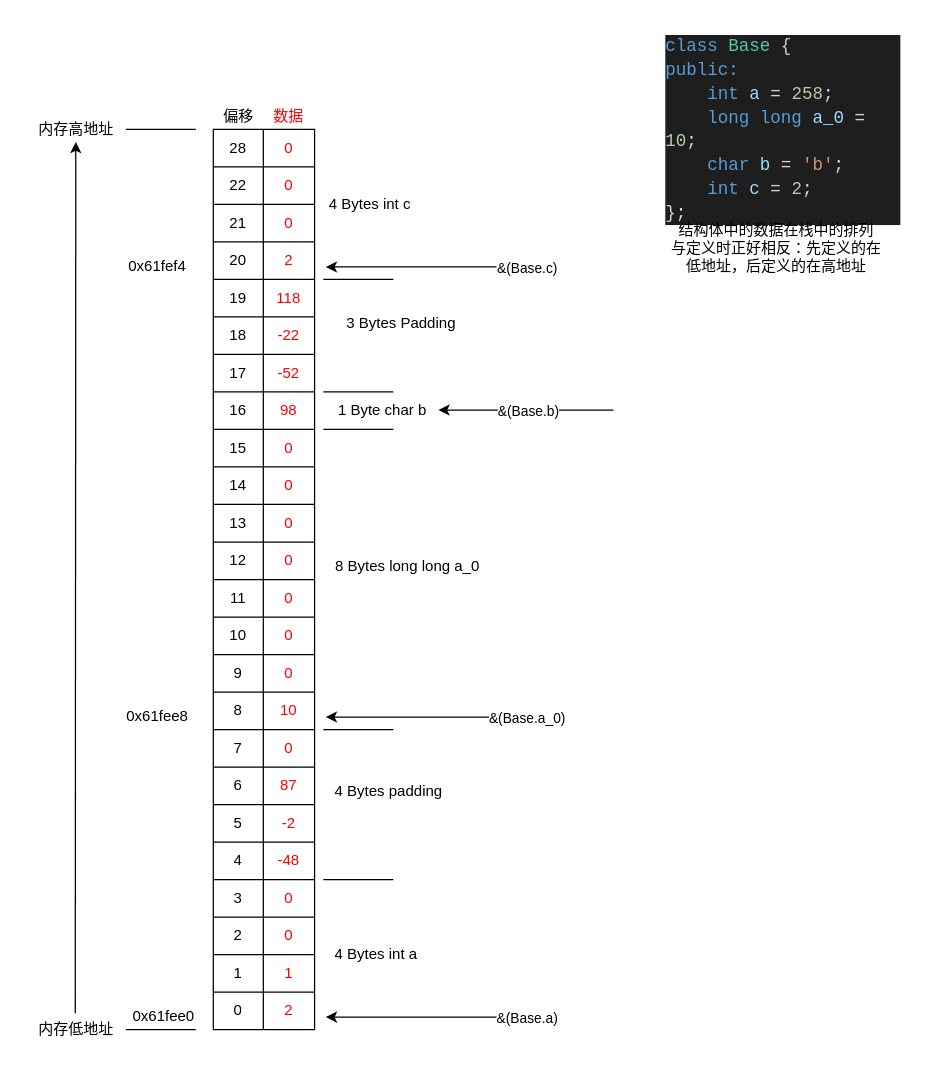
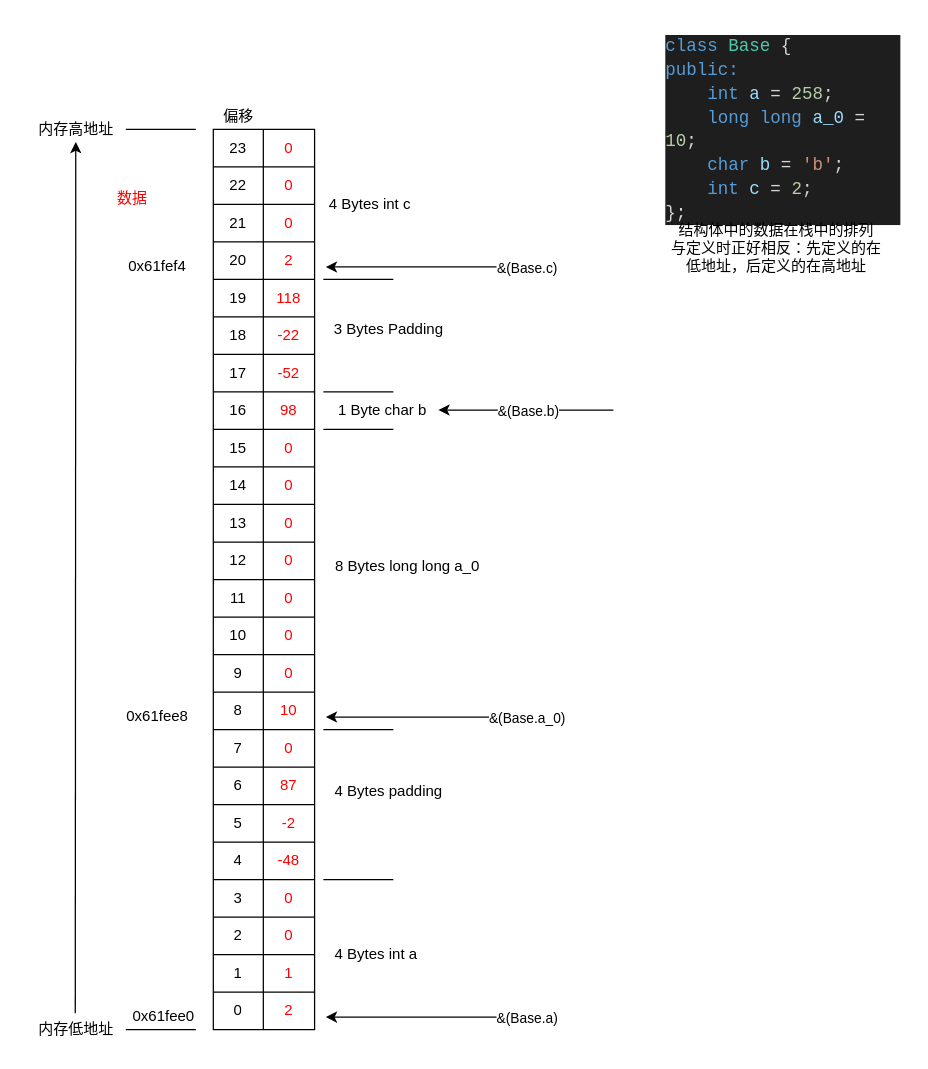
(288, 117) -> (132, 198)
(238, 148) -> (238, 148)
(401, 323) -> (388, 329)
